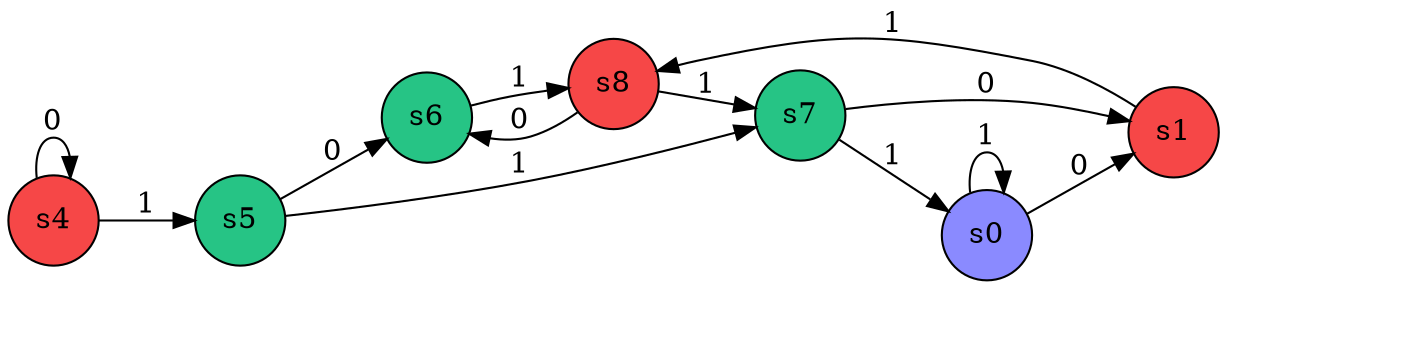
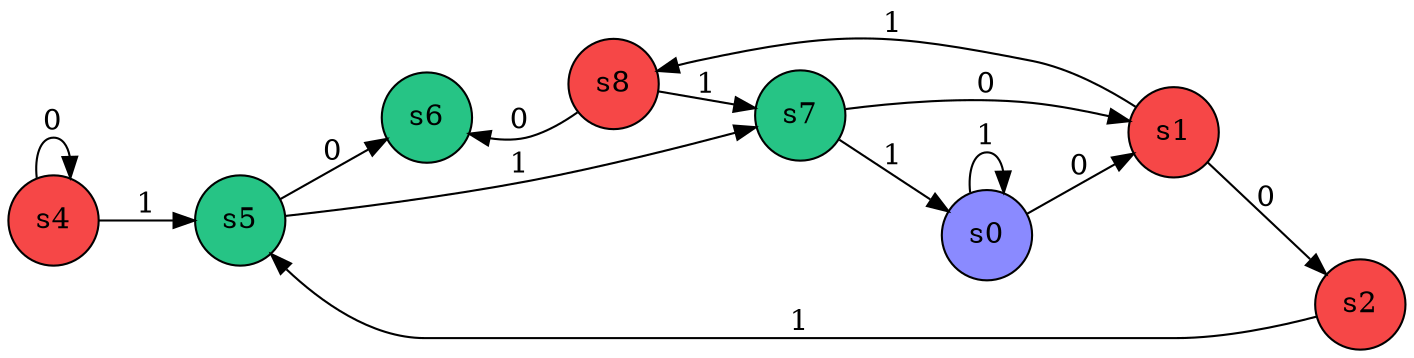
(509, 97) -> none
none -> (1360, 304)
